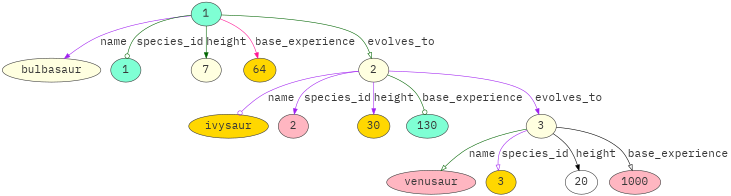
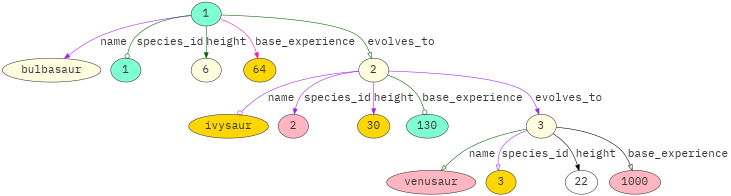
(206, 70) -> (206, 70)
(581, 182) -> (581, 182)
